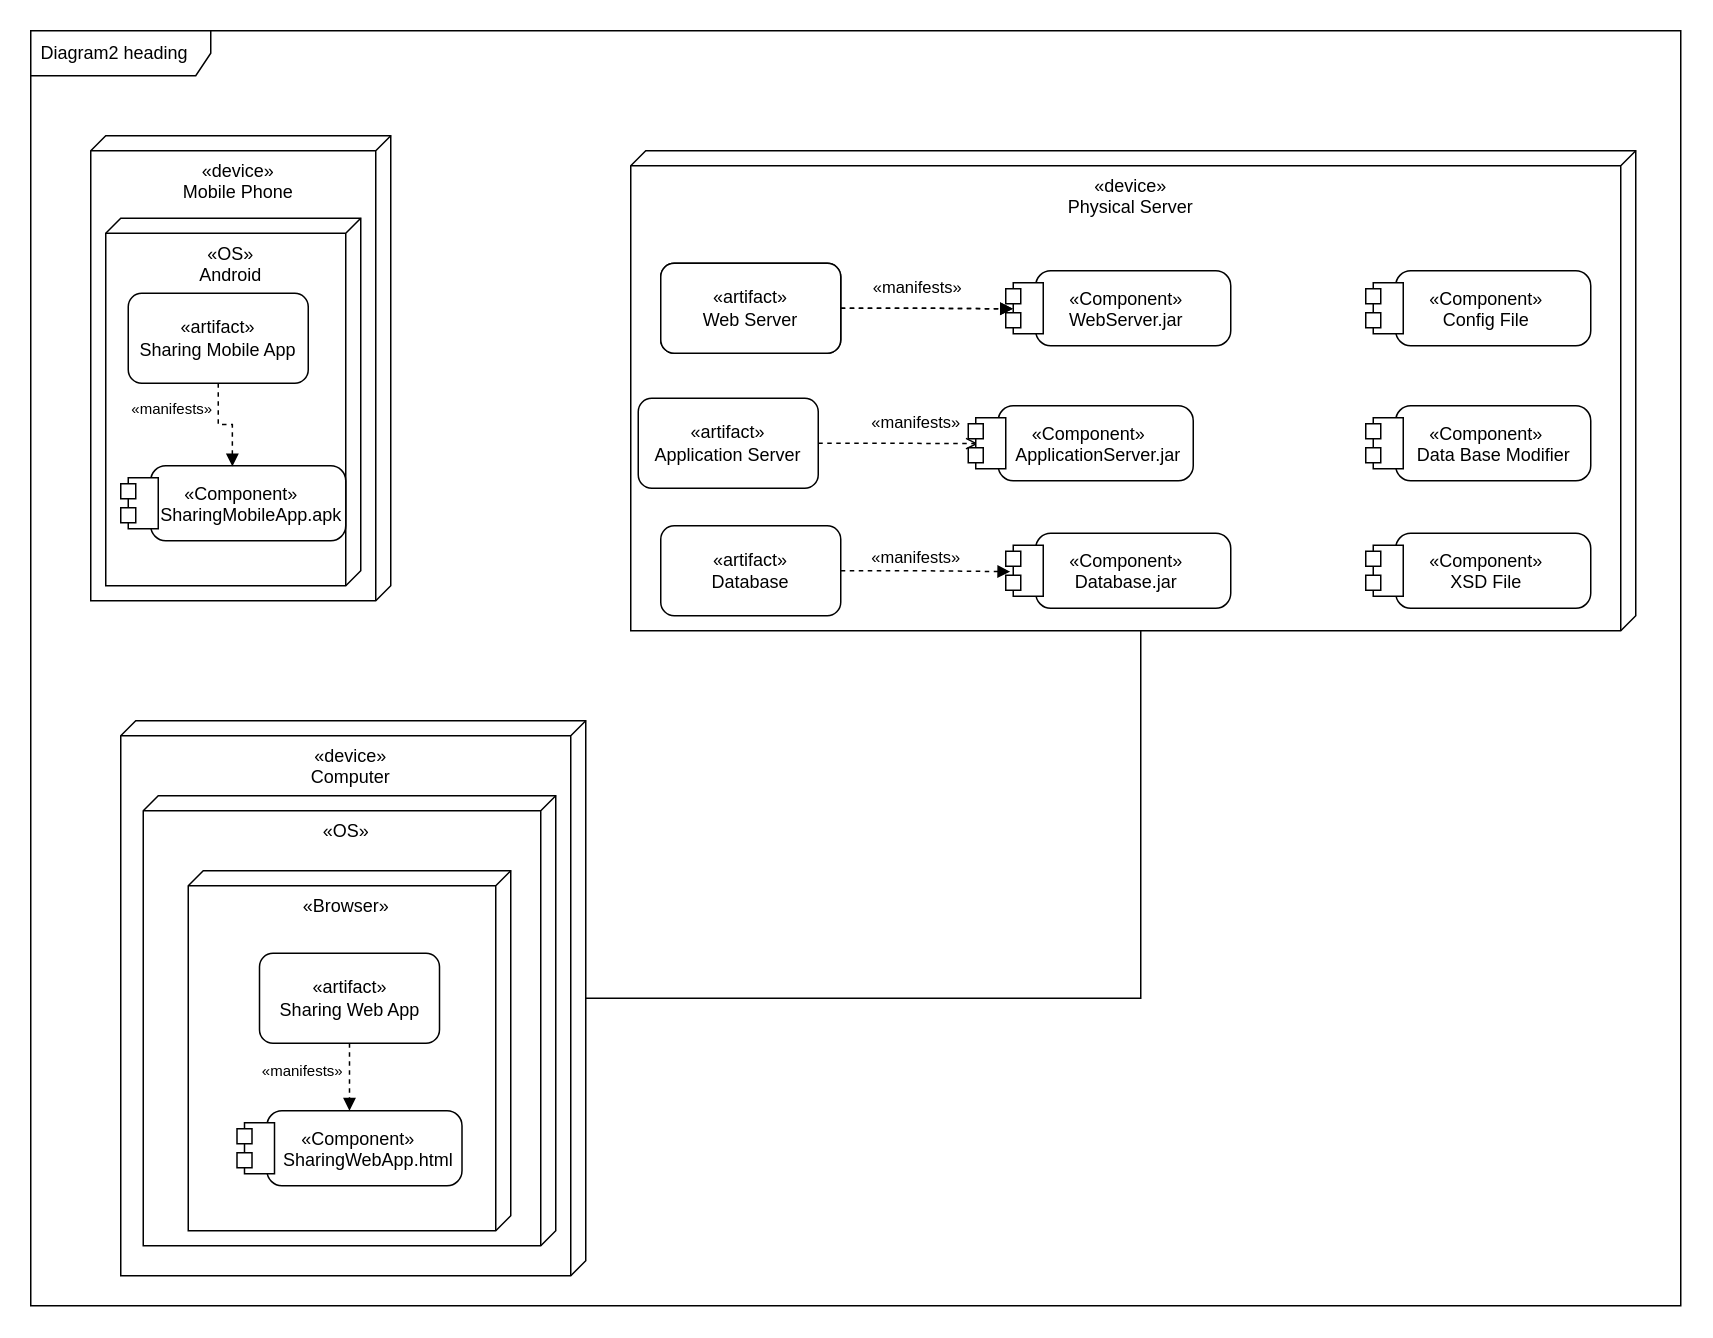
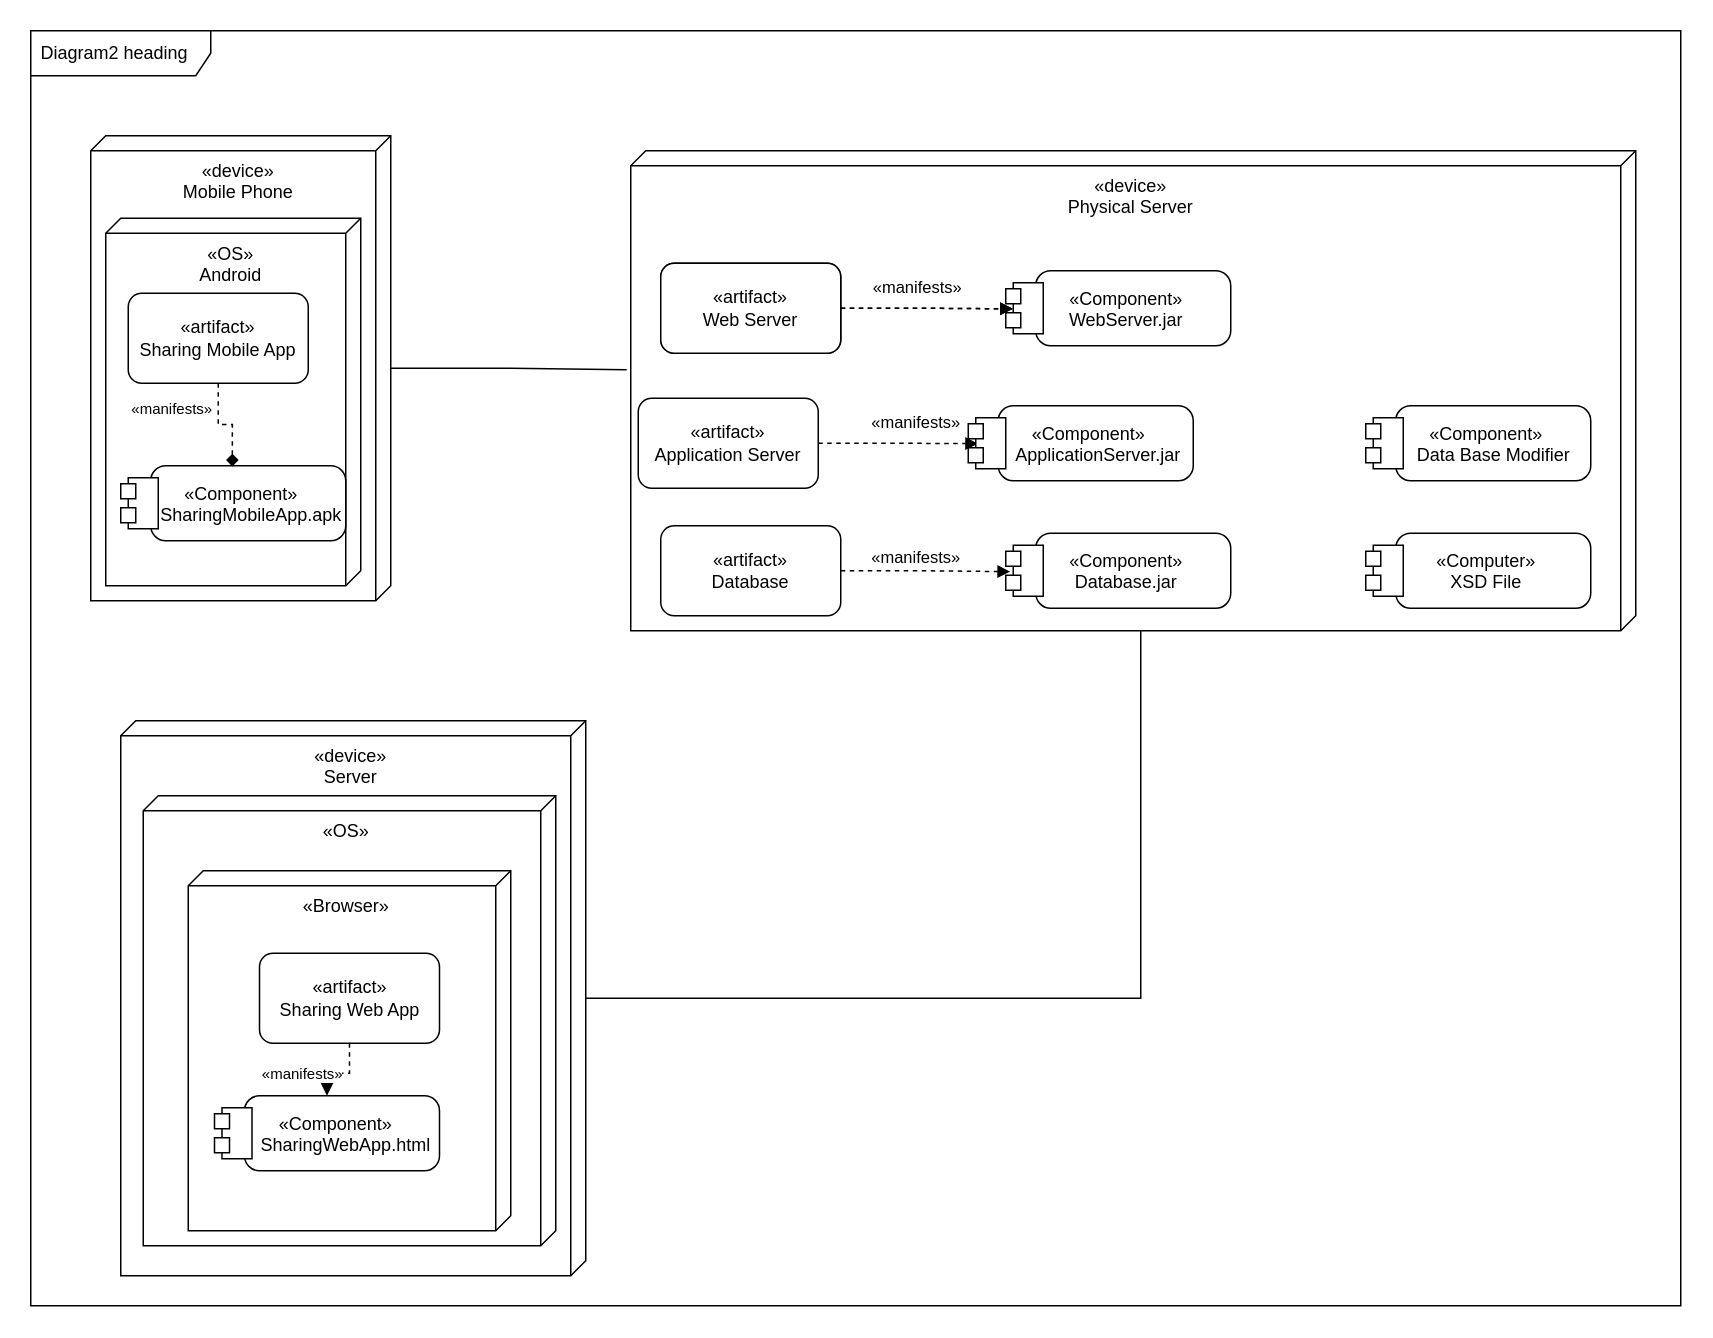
(1478, 308) -> none
none -> (508, 368)
(968, 444) -> (964, 444)
(232, 452) -> (232, 453)
(1487, 573) -> (1487, 573)
(351, 768) -> (351, 768)
(350, 1148) -> (327, 1133)
